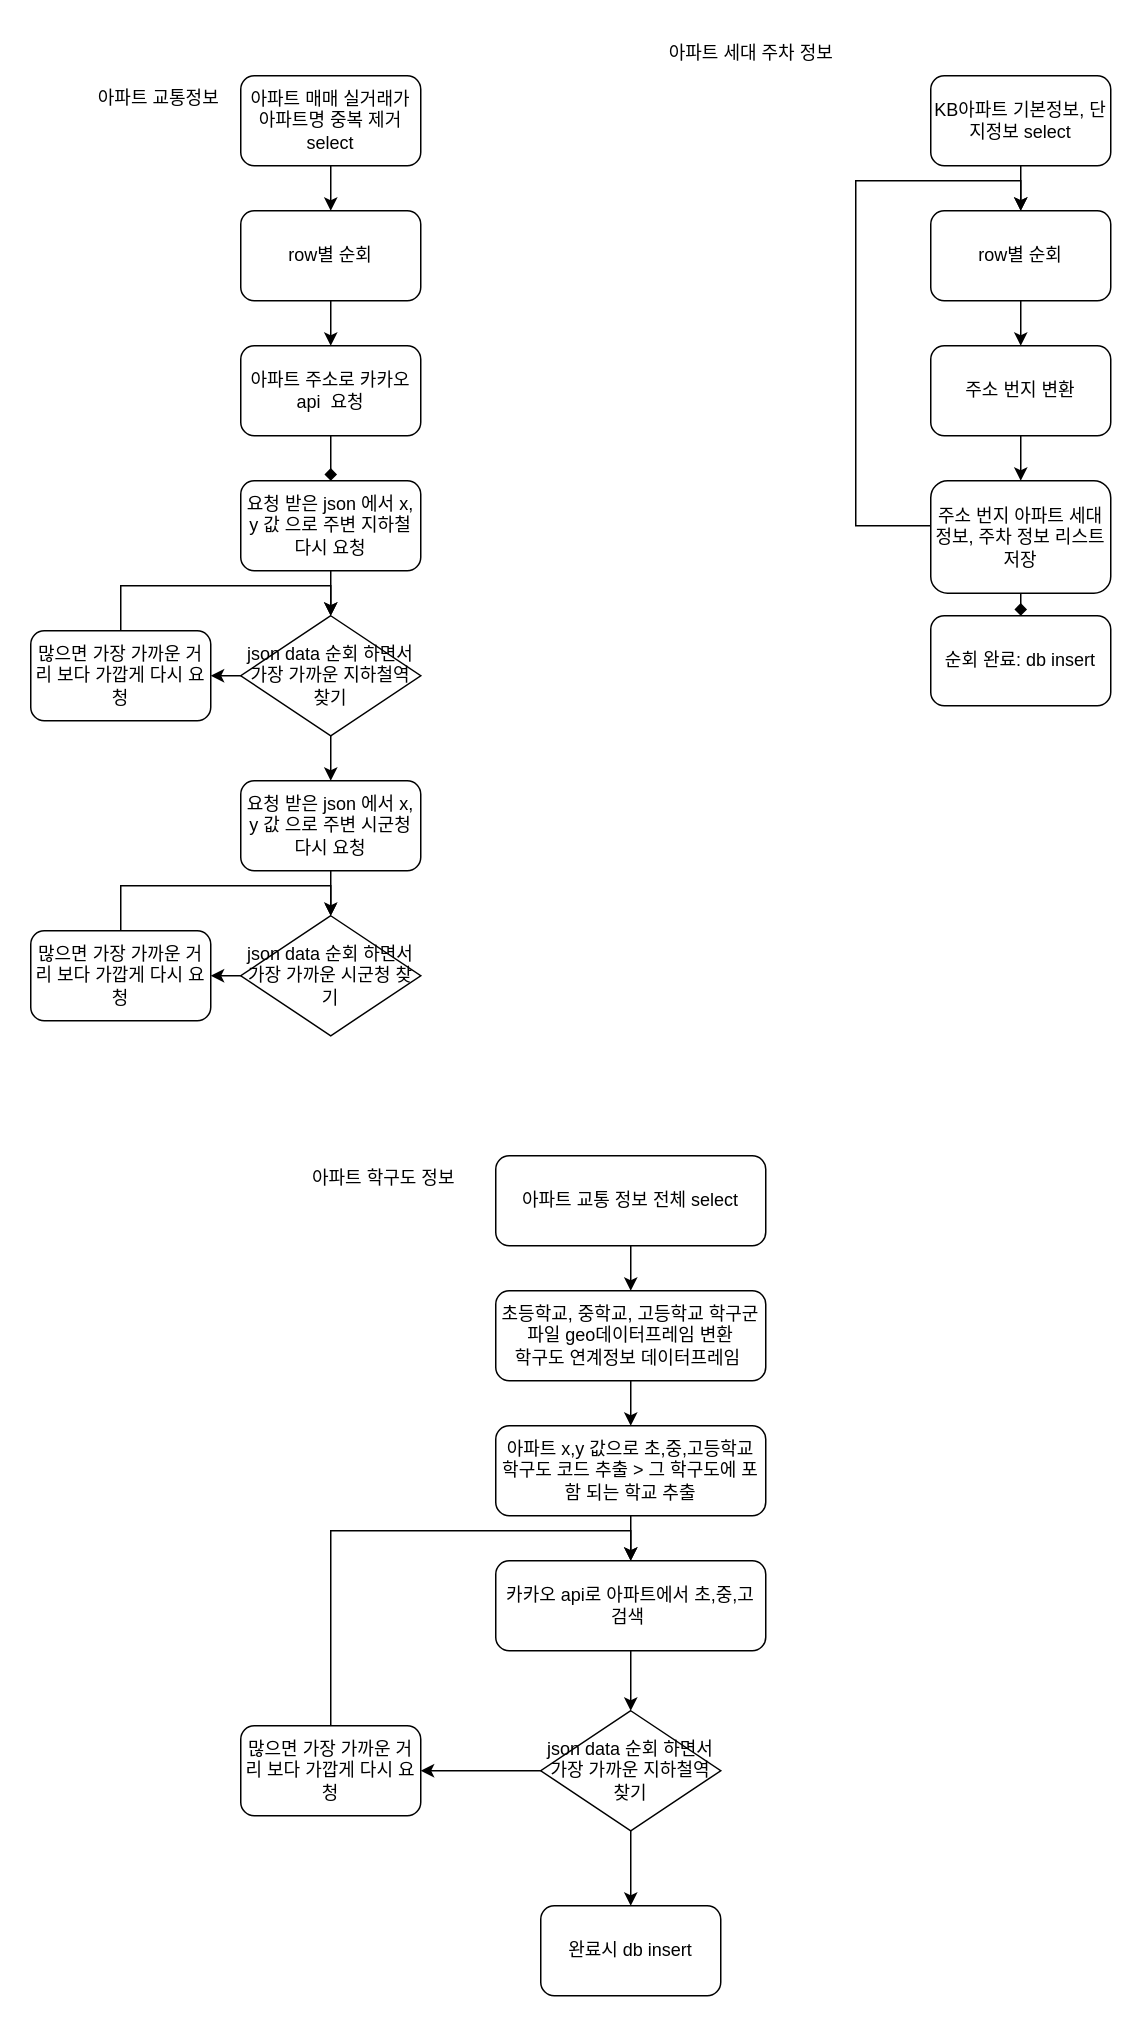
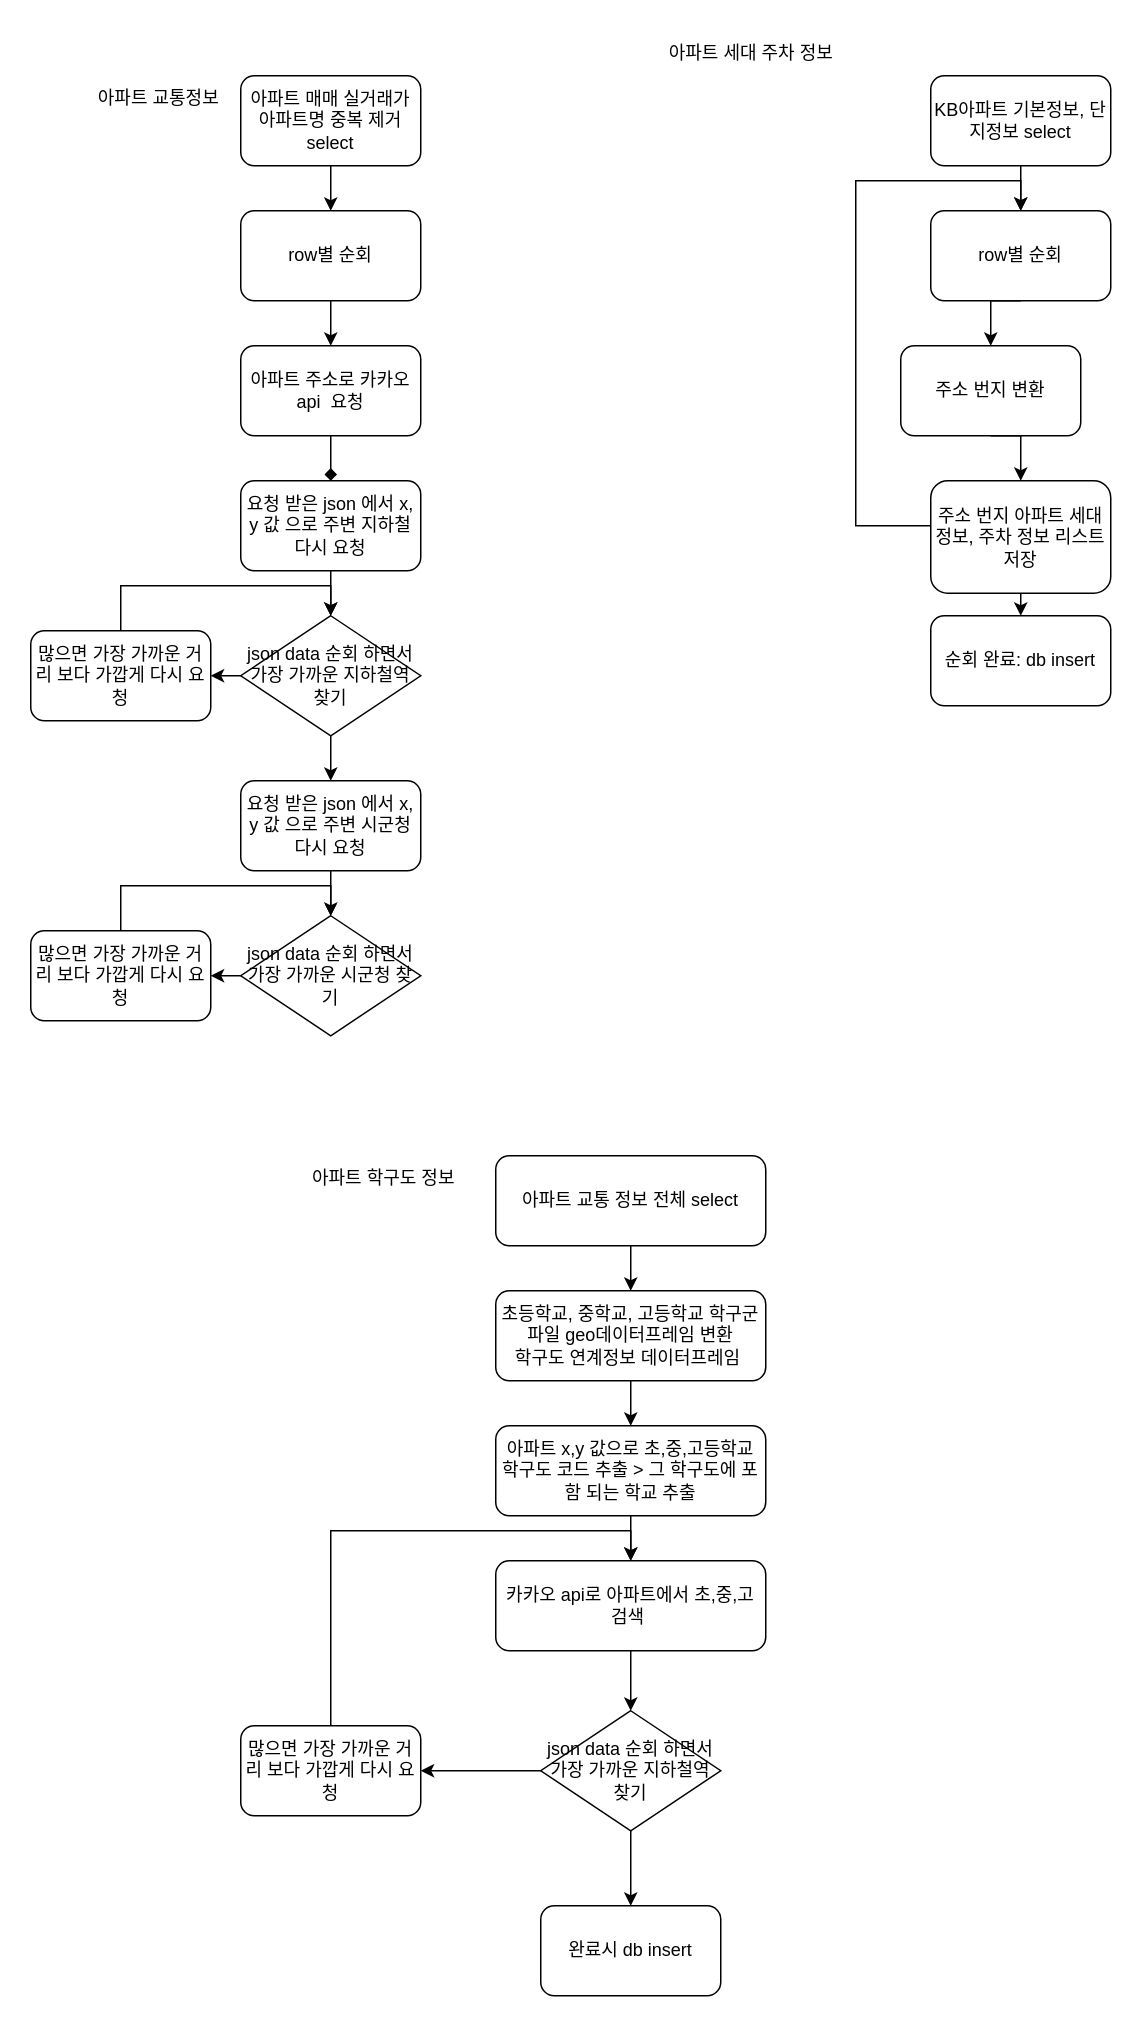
(1021, 391) -> (991, 391)
(1021, 603) -> (1021, 604)
